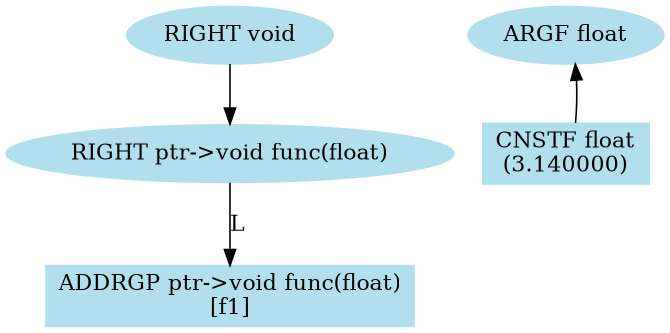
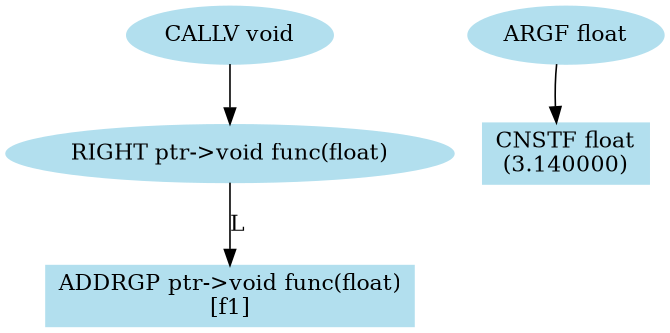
(230, 35) -> (230, 35)
(577, 101) -> (555, 85)
